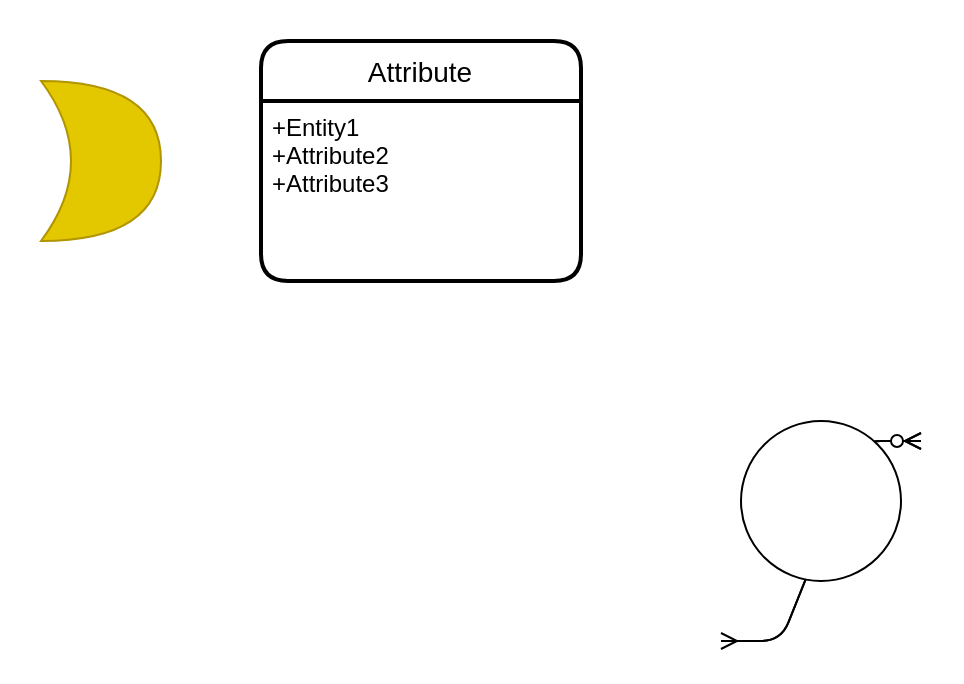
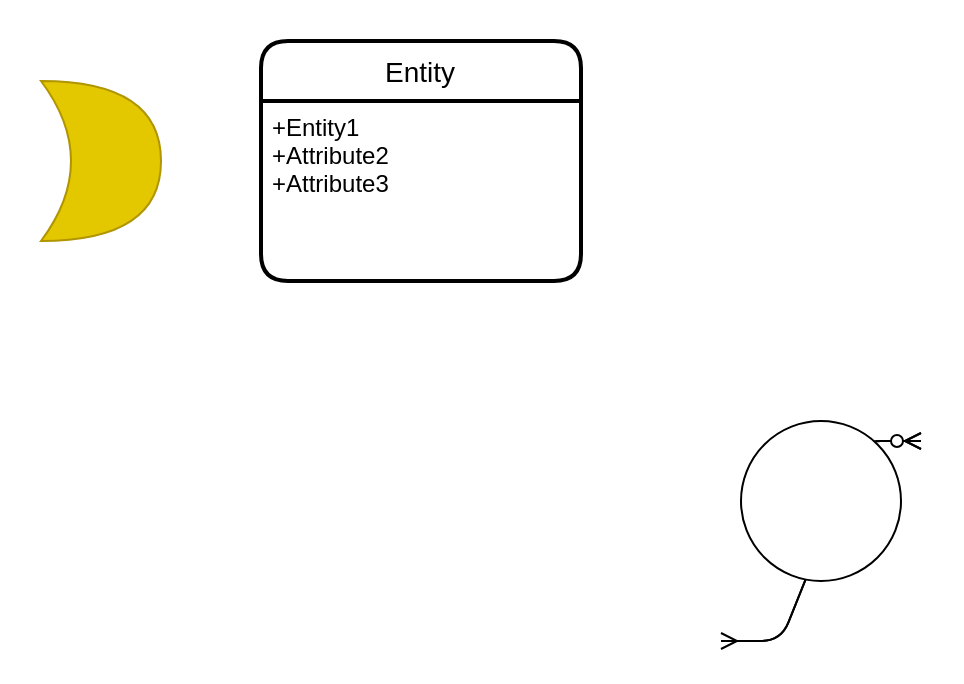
(420, 73) -> (420, 73)
